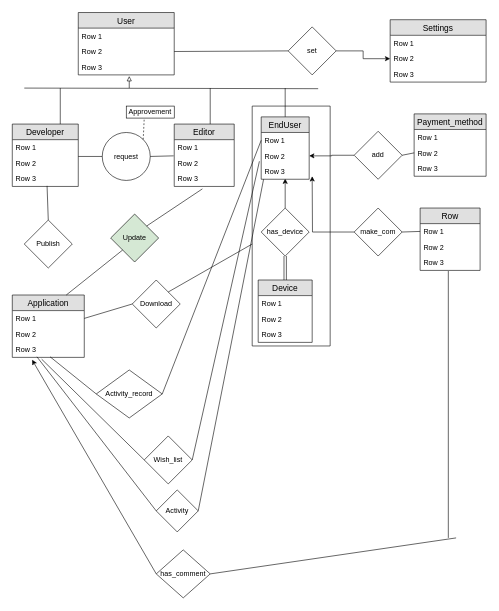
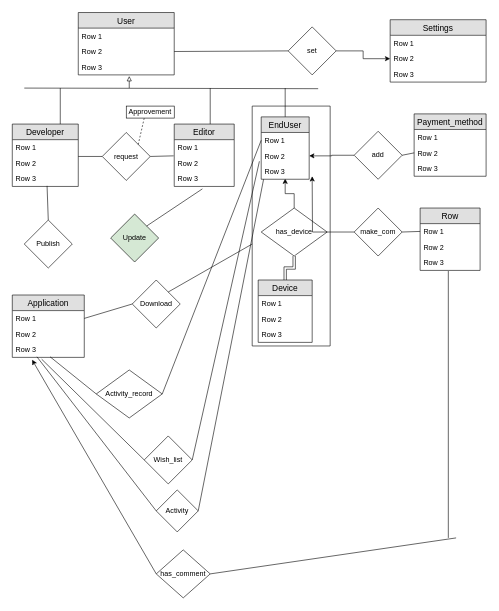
(126, 156) -> (126, 156)
(285, 232) -> (294, 232)
(95, 272) -> none
